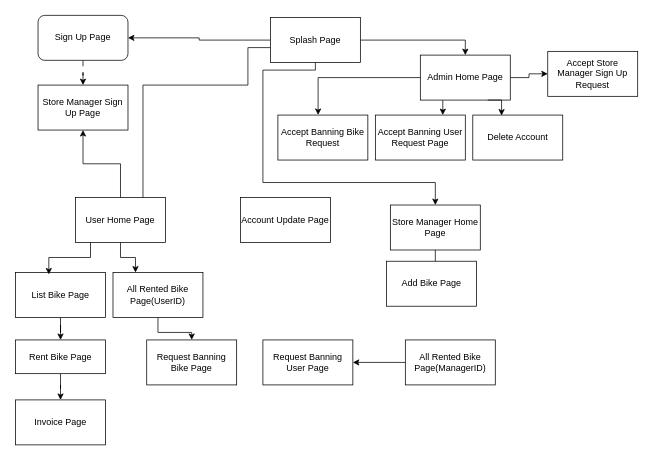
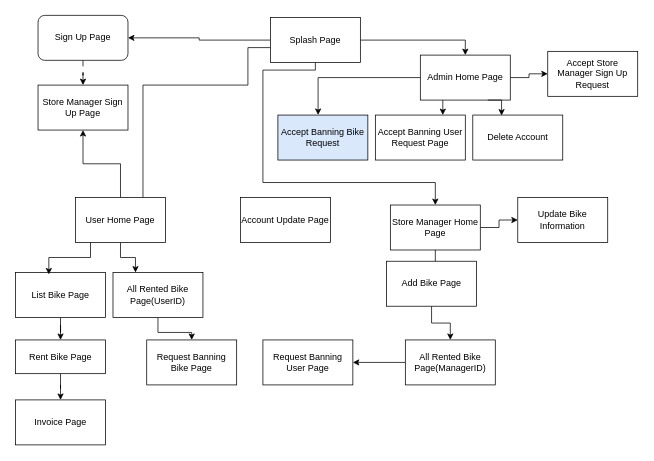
(323, 138) -> (323, 138)
none -> (563, 220)
none -> (499, 227)
none -> (432, 315)
